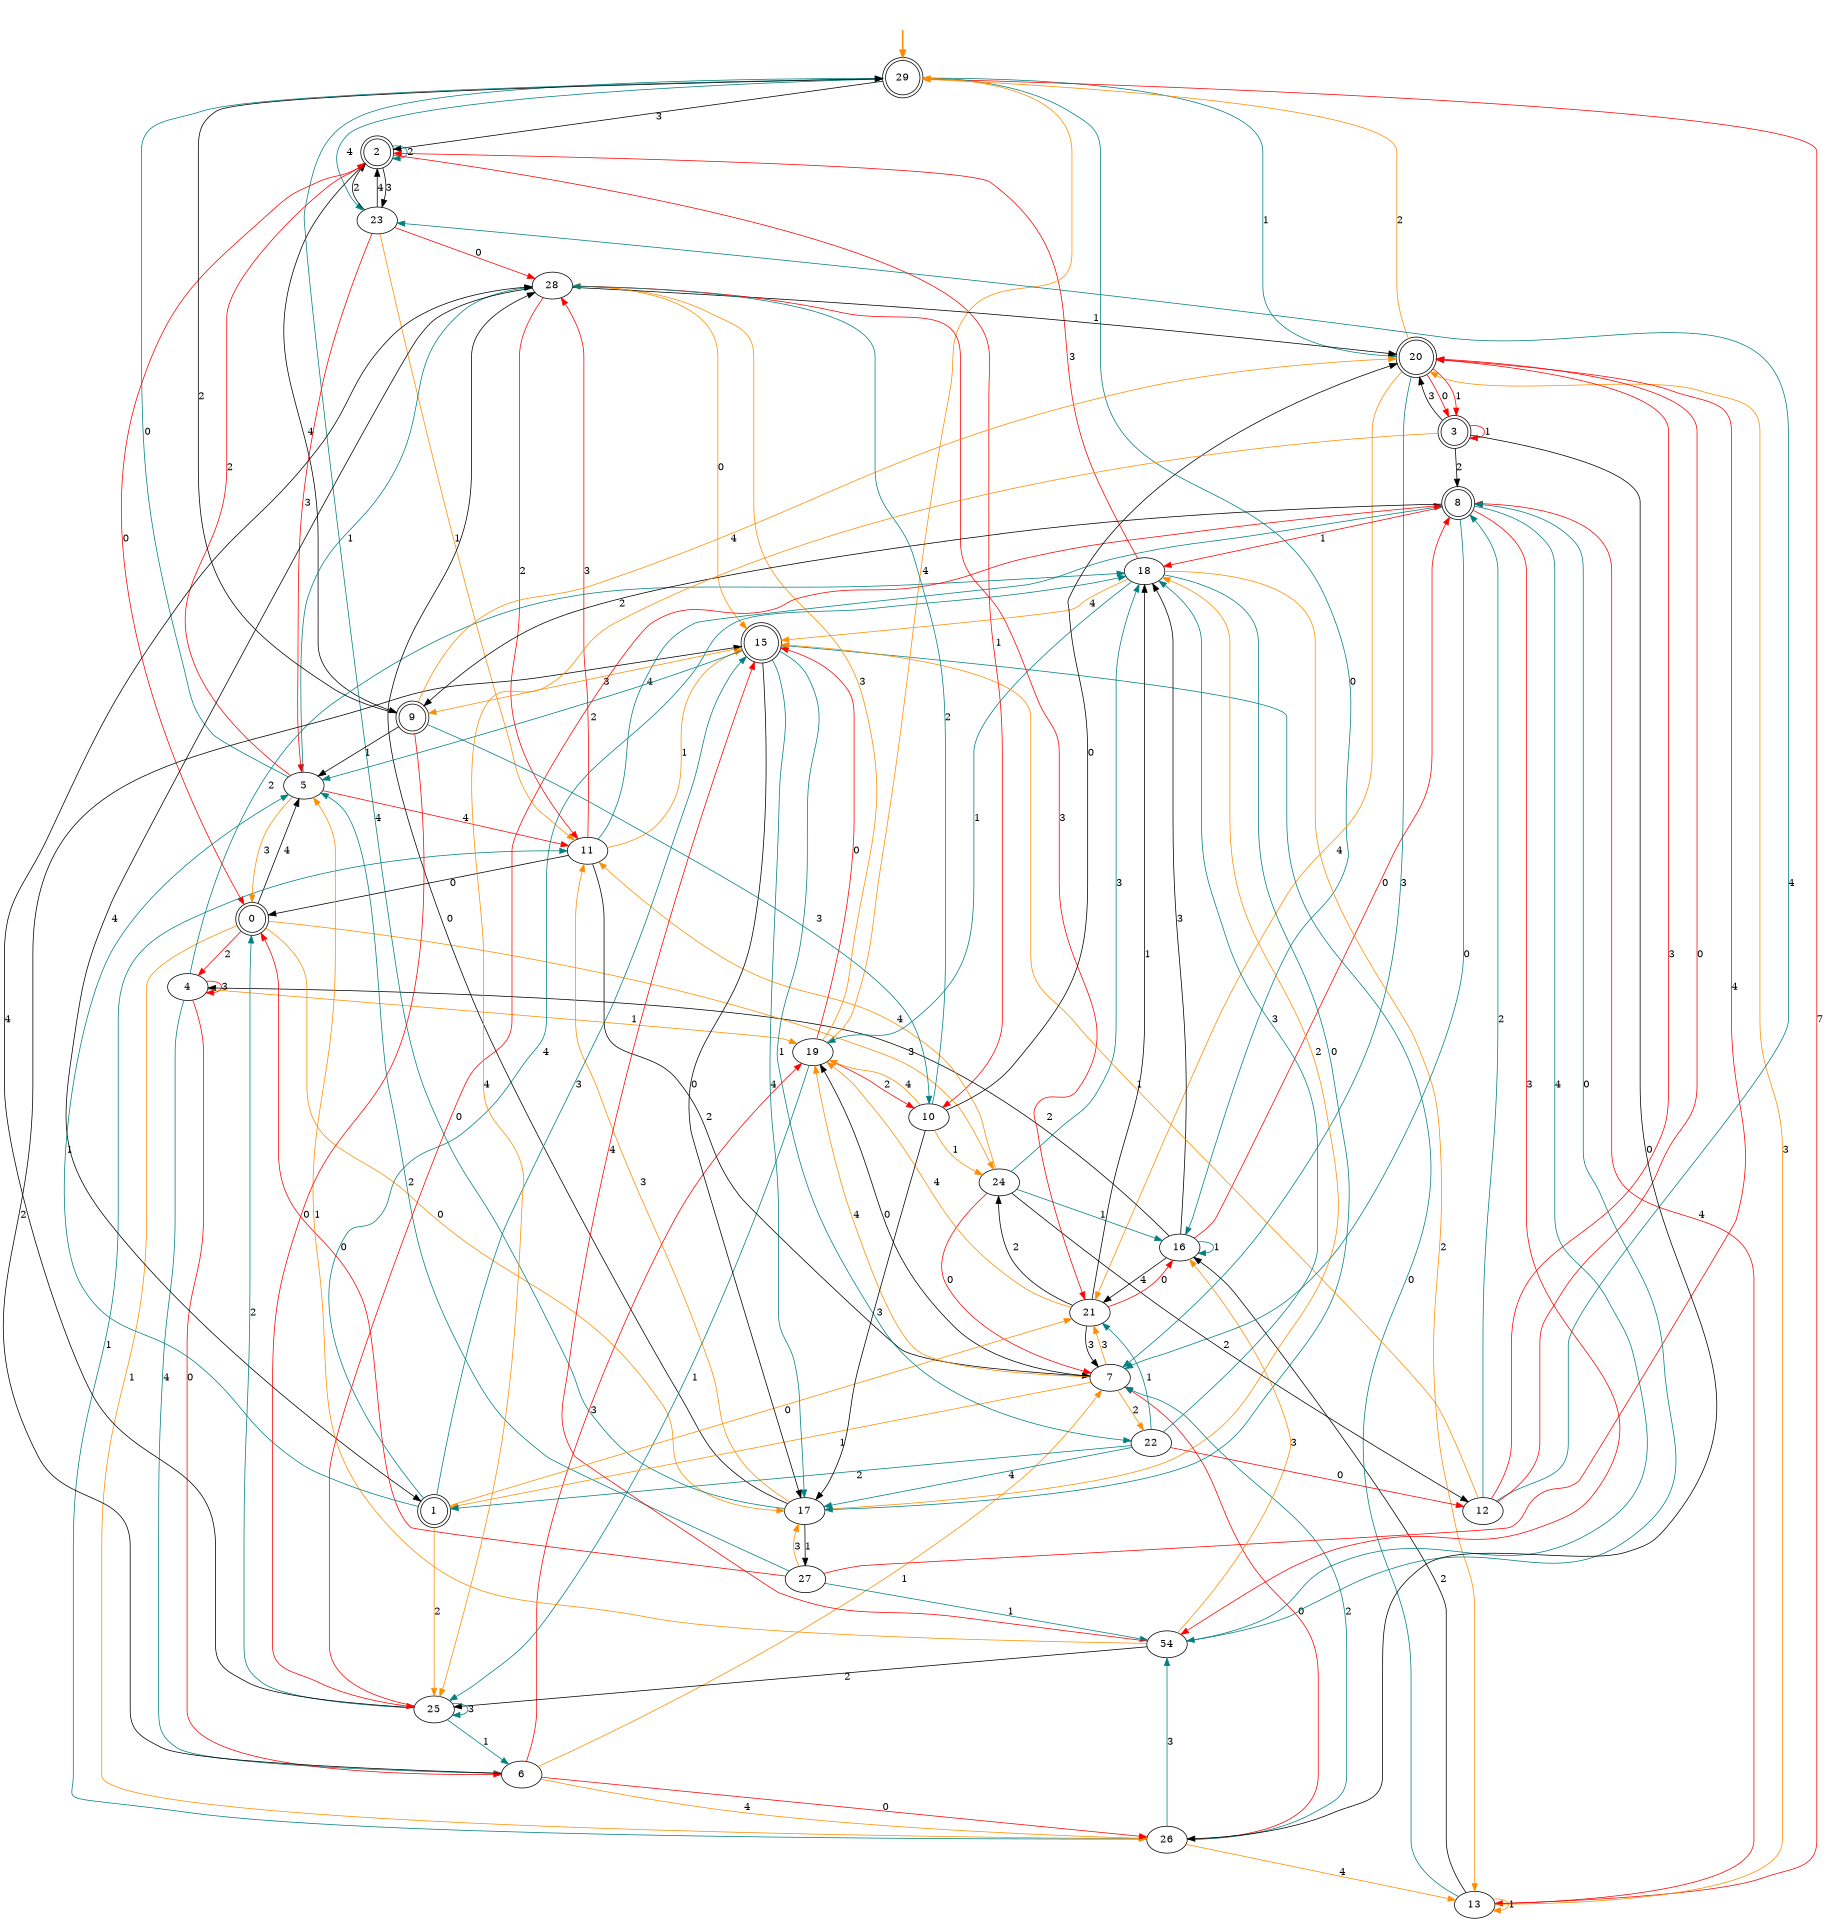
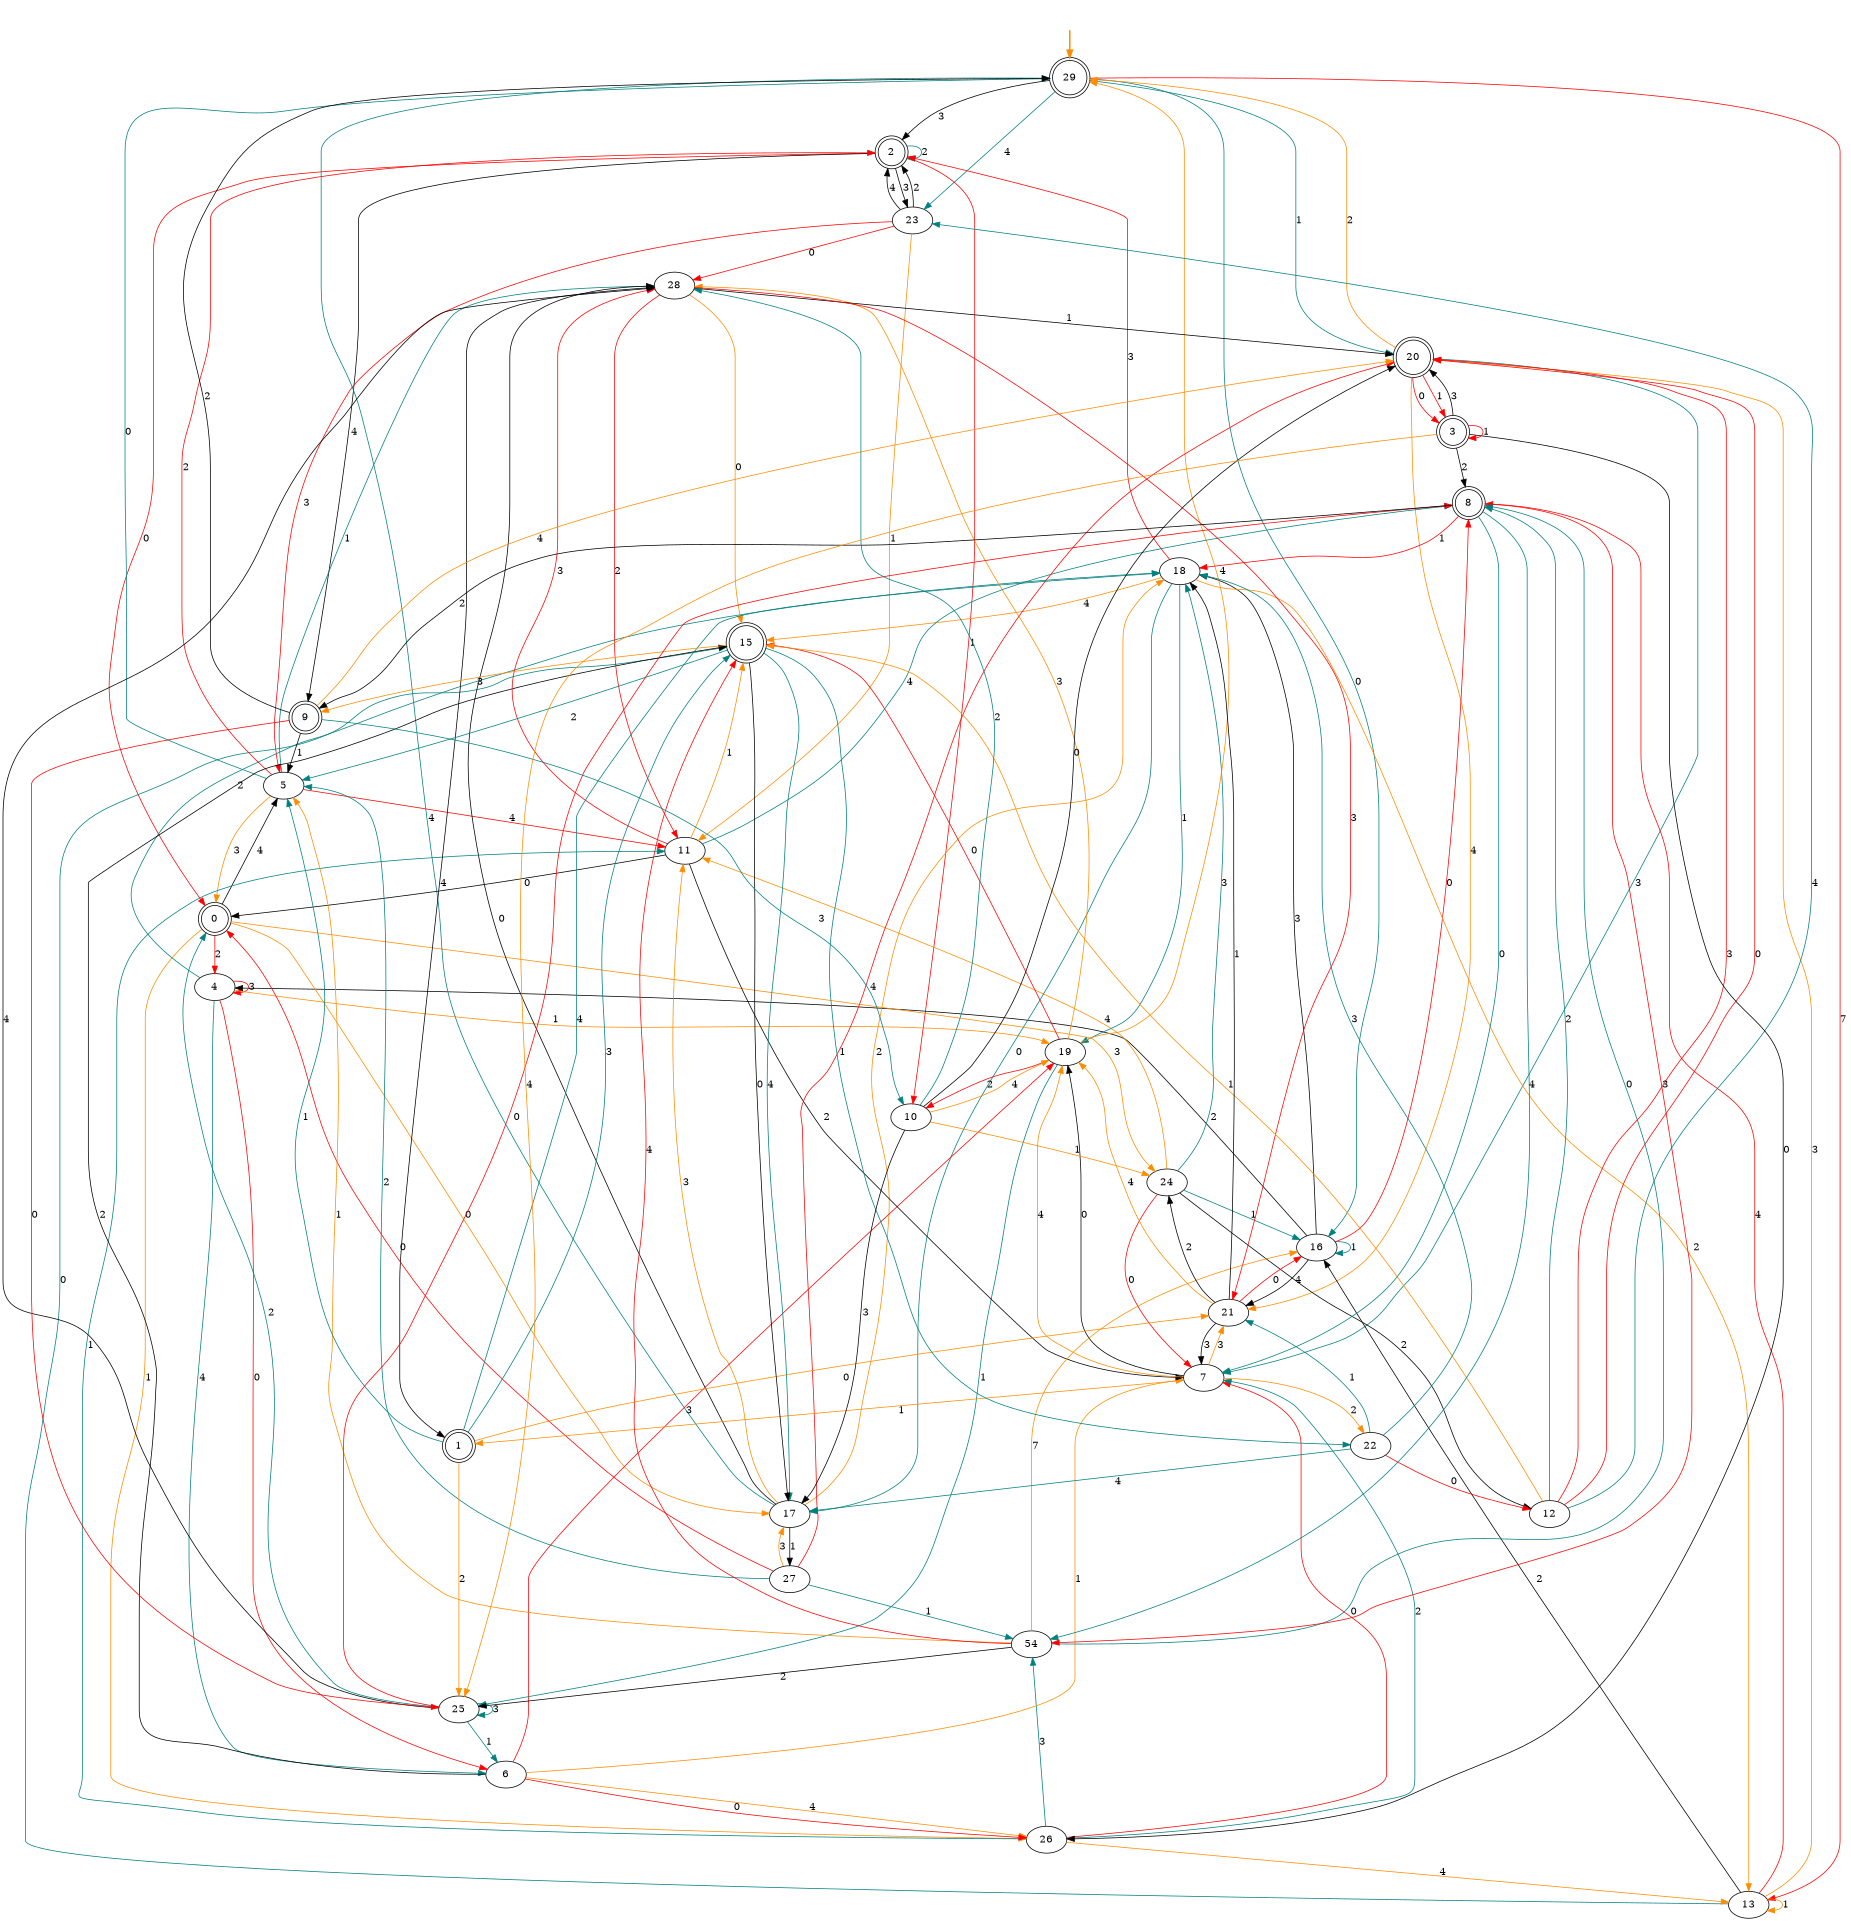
(1294, 1443) -> (1036, 1446)
(812, 1475) -> none
